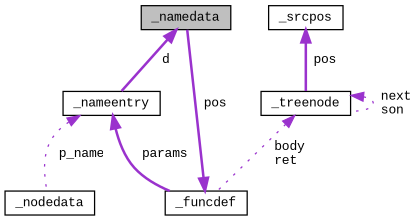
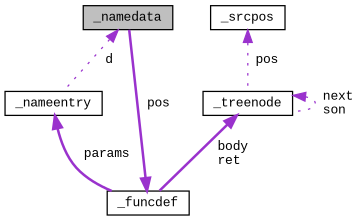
(145, 65) -> (87, 65)
(306, 67) -> (248, 67)
(252, 157) -> (194, 157)
(50, 203) -> none
